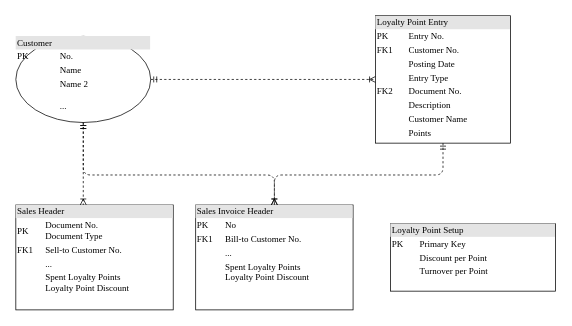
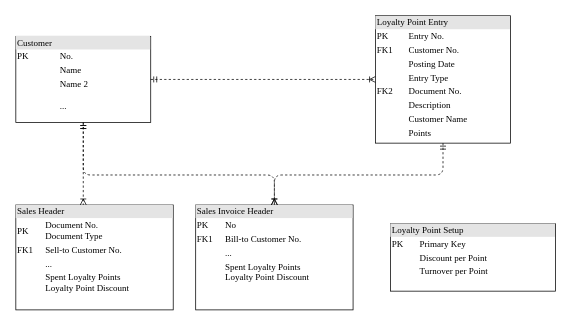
(83, 80) -> (83, 80)
